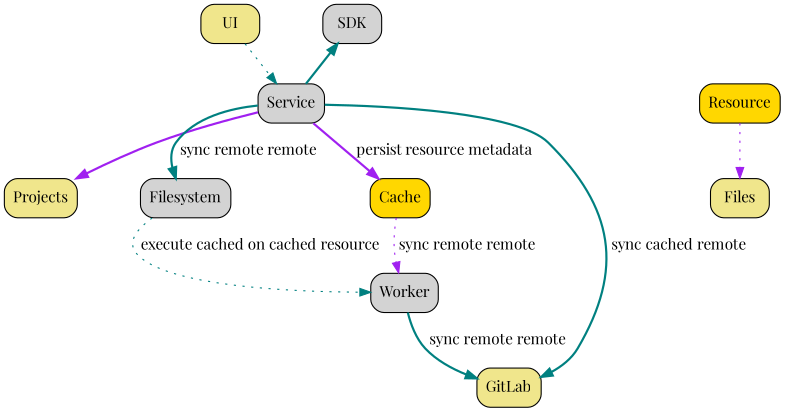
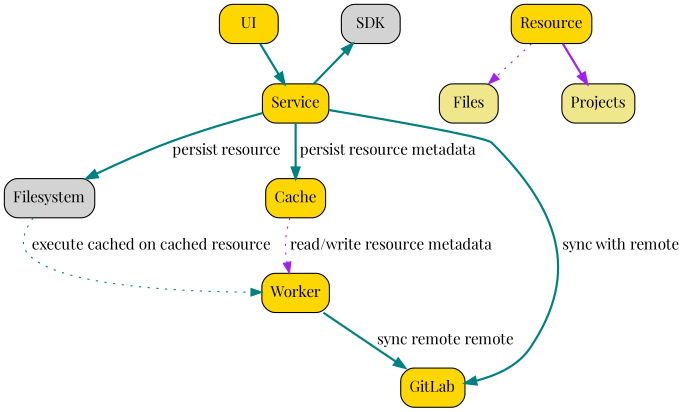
(230, 24) -> (249, 24)
(257, 59) -> (269, 59)
(291, 103) -> (296, 103)
(170, 138) -> (572, 59)
(342, 147) -> (296, 145)
(247, 151) -> (224, 151)
(466, 246) -> (389, 246)
(677, 246) -> (619, 246)
(405, 293) -> (296, 293)
(509, 388) -> (433, 388)
